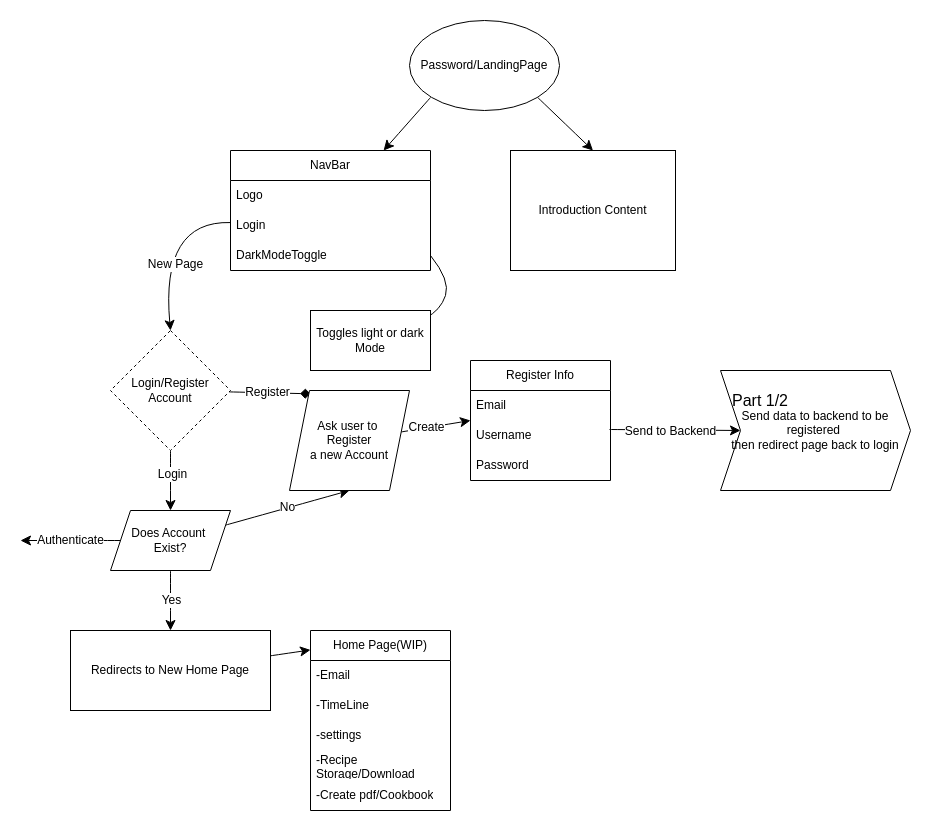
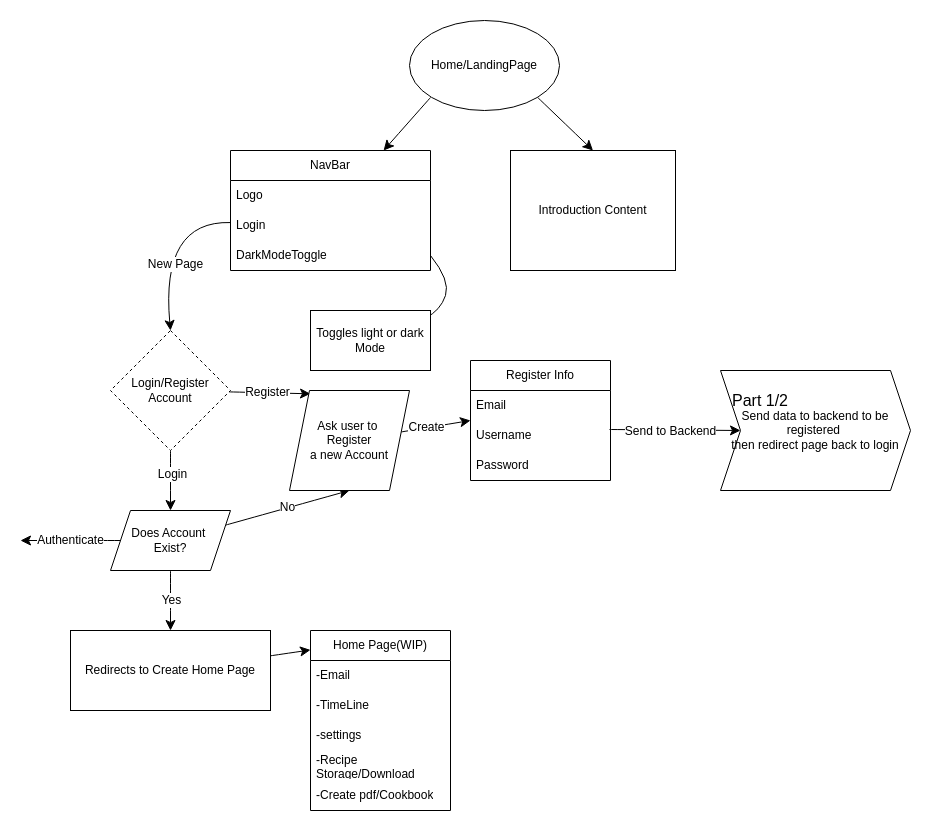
(485, 66) -> (485, 66)
(300, 394) -> (300, 394)
(171, 671) -> (171, 671)
